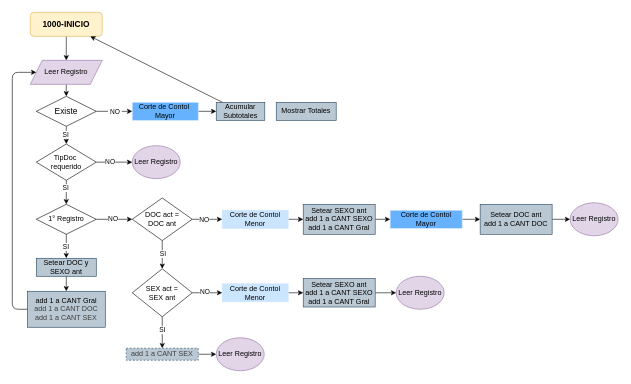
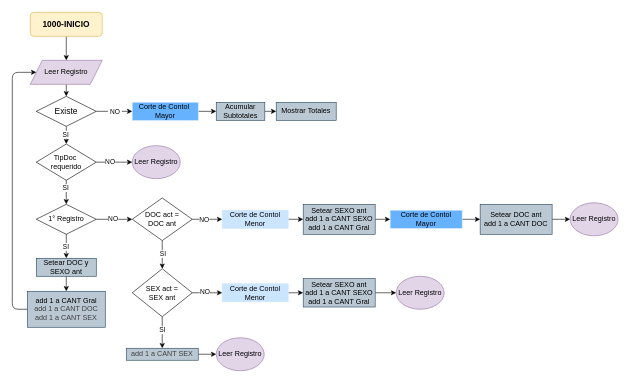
(158, 70) -> (270, 111)
(162, 354) -> (162, 354)
